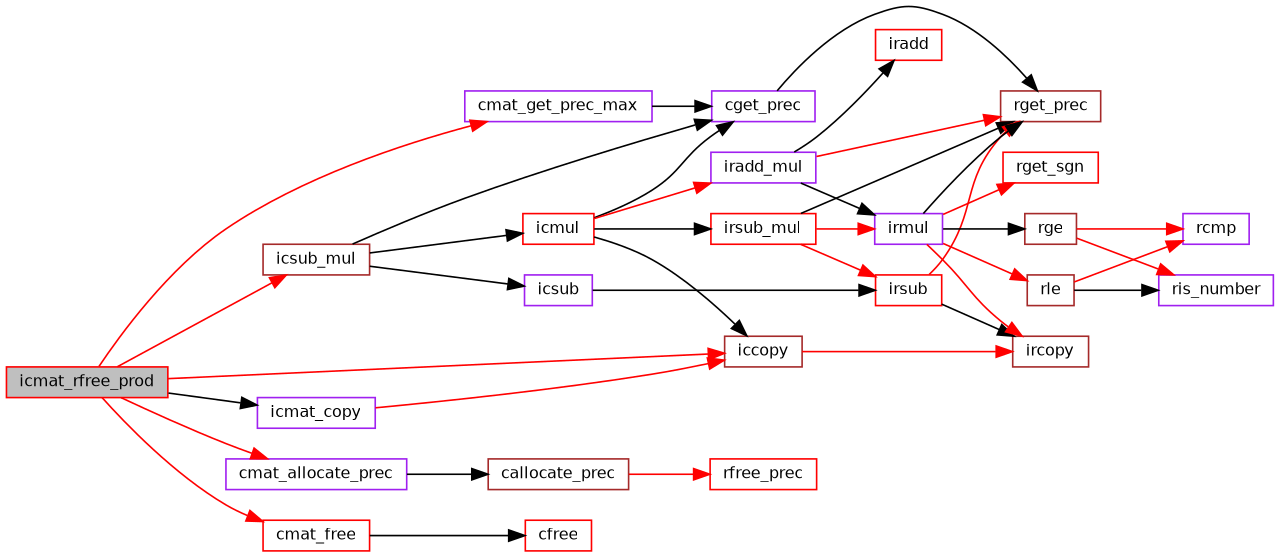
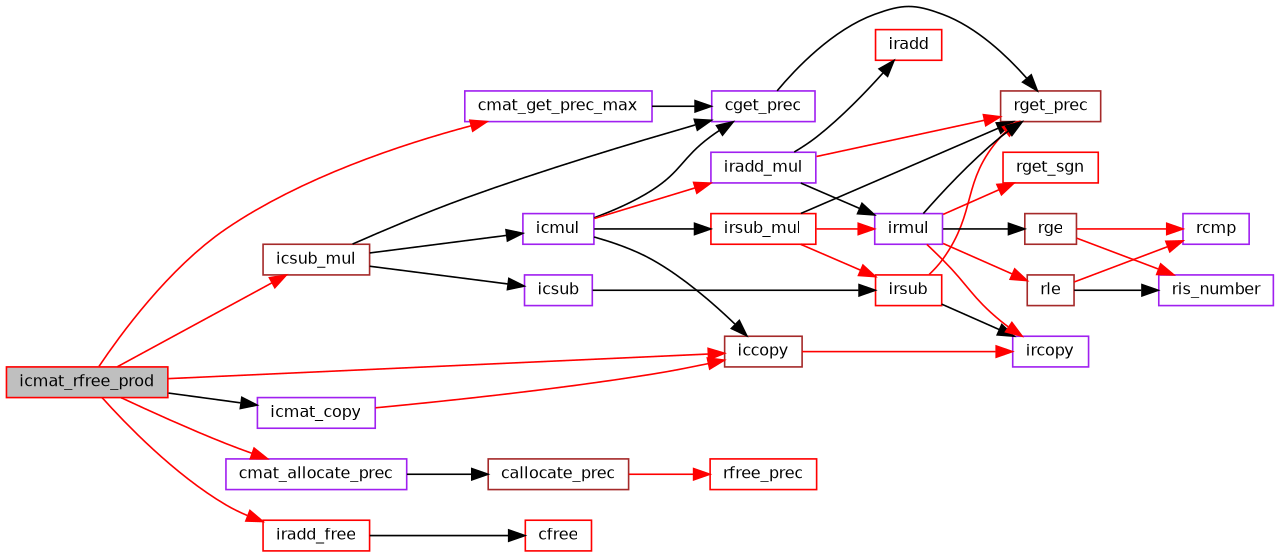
(558, 229) -> (558, 229)
(1051, 352) -> (1051, 352)
(316, 536) -> (316, 536)
